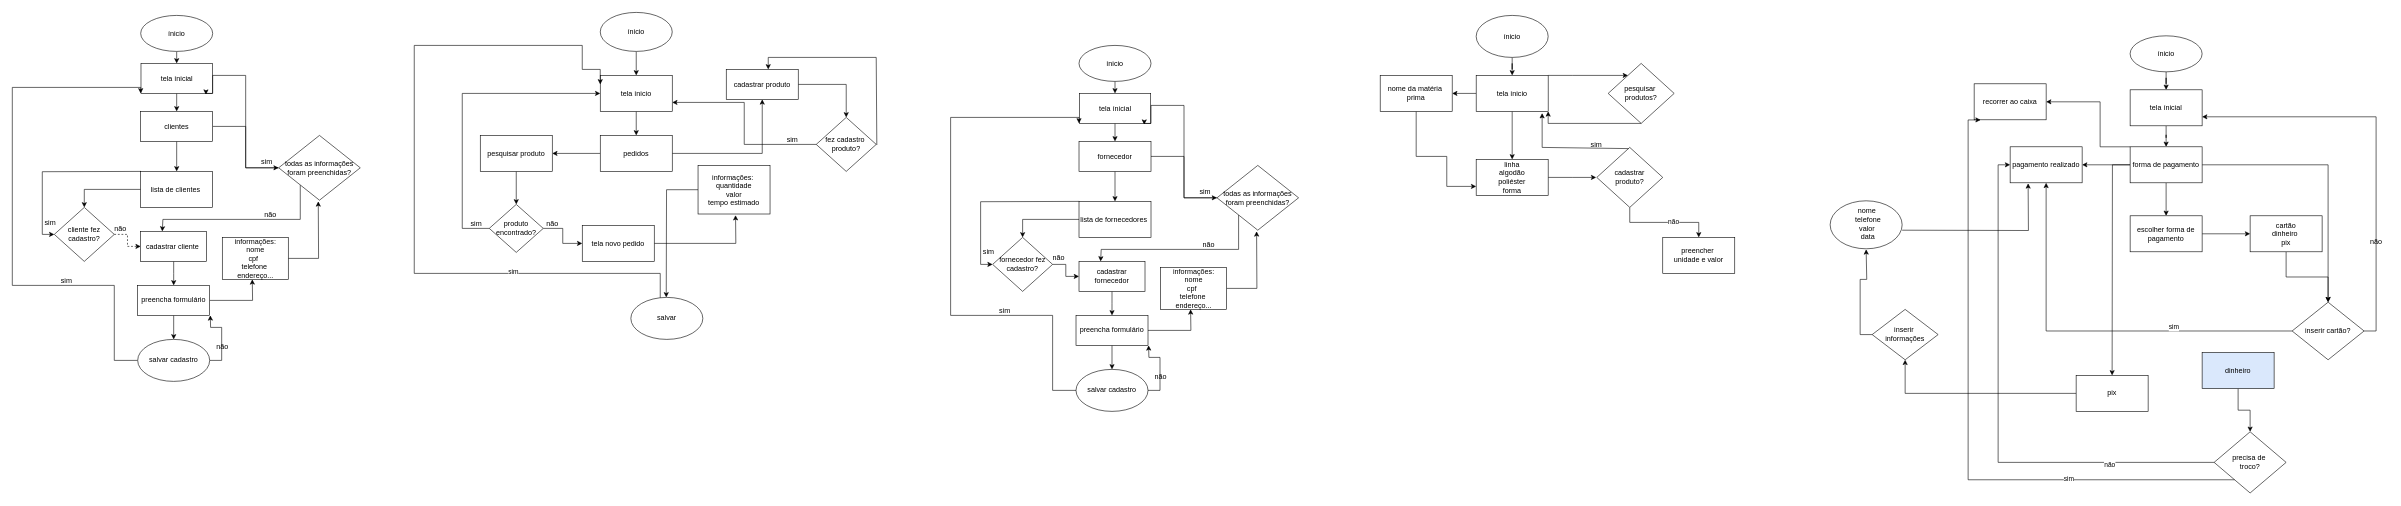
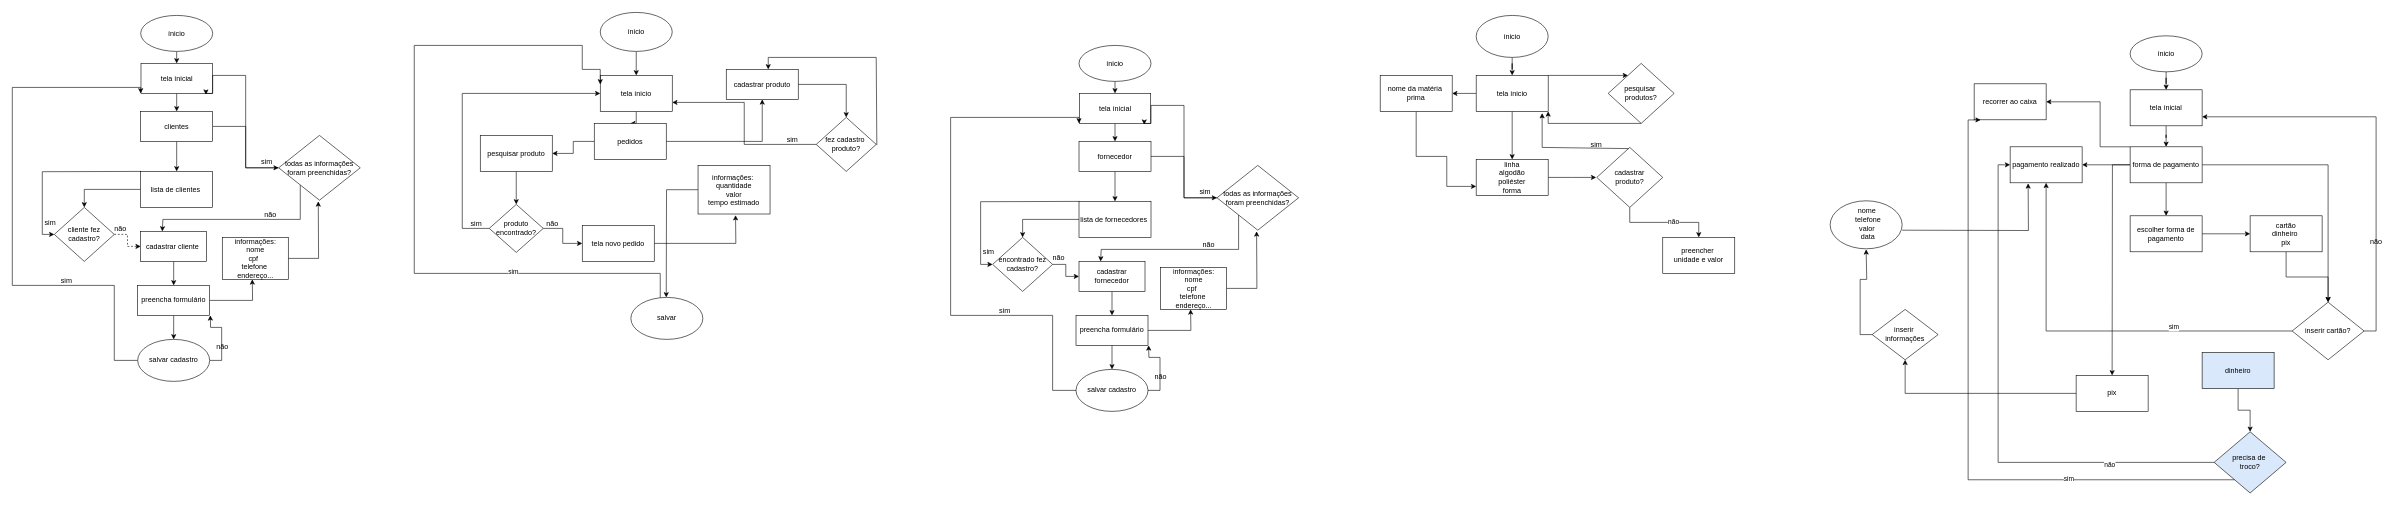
(636, 153) -> (630, 141)
(1023, 264) -> (1023, 264)
(2250, 462) -> (2250, 462)
